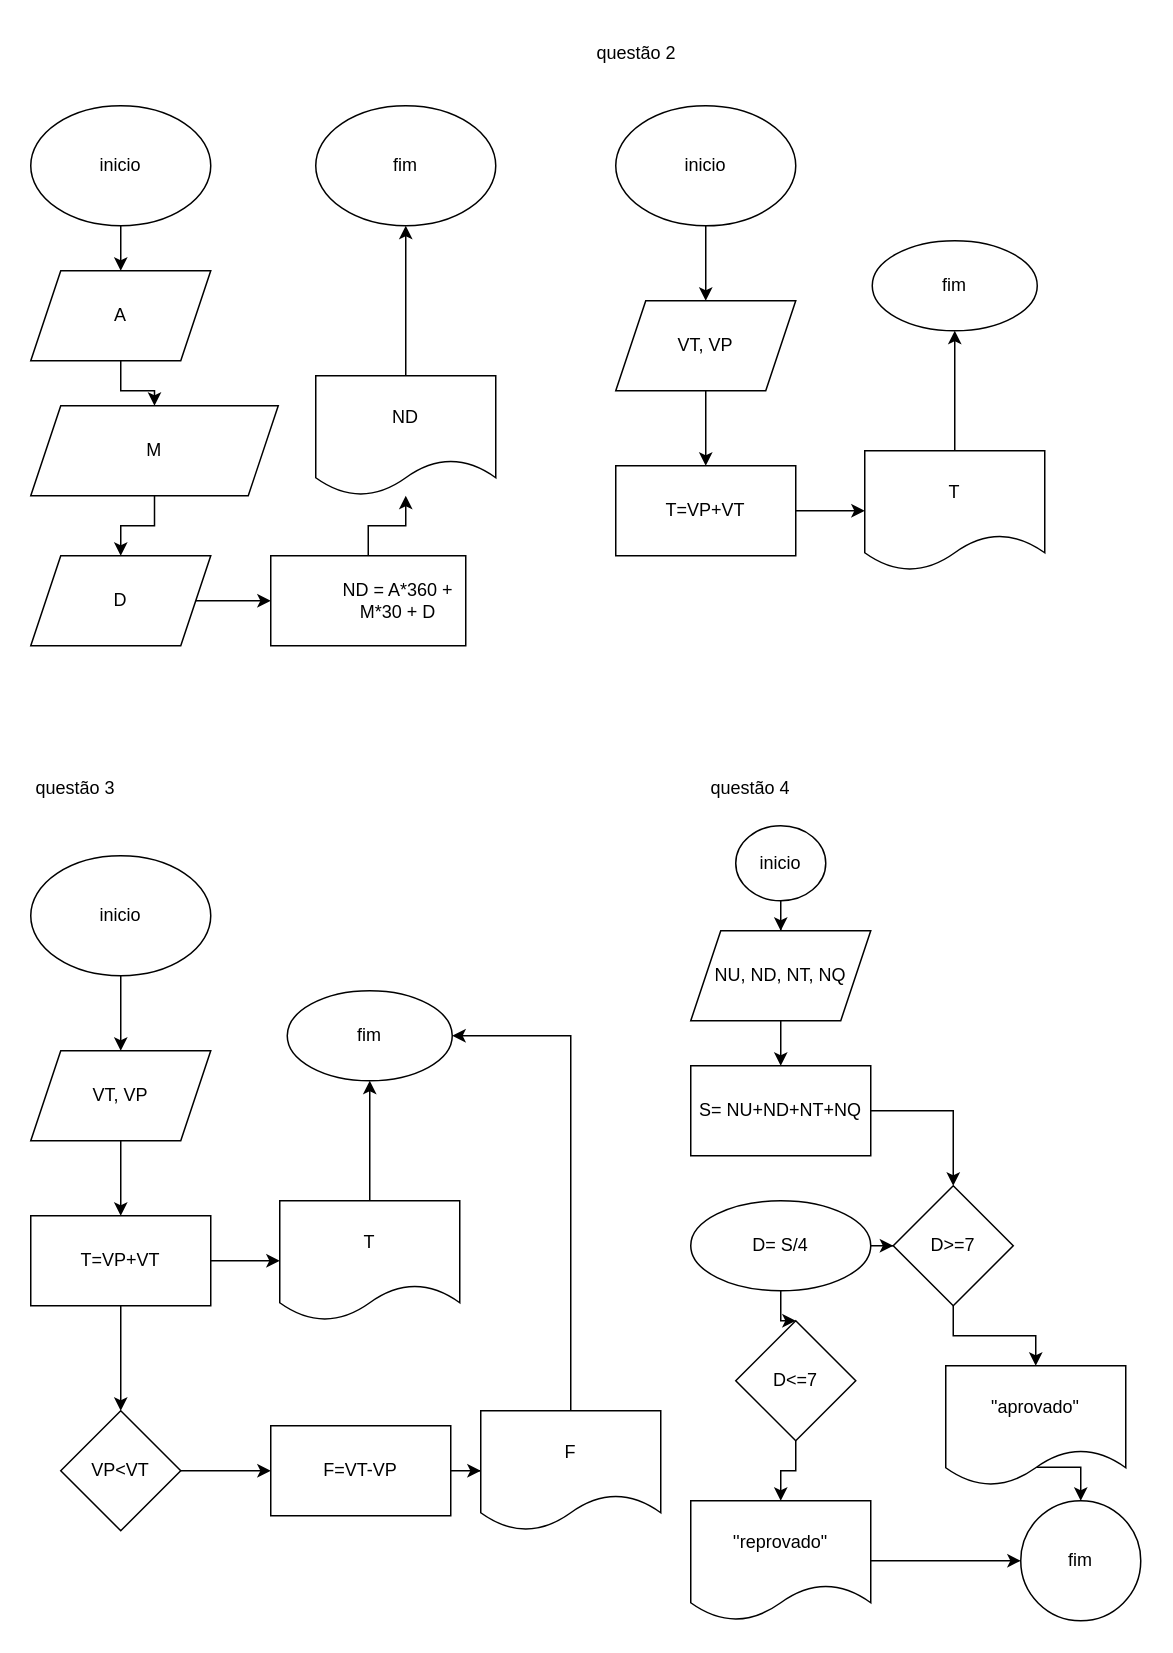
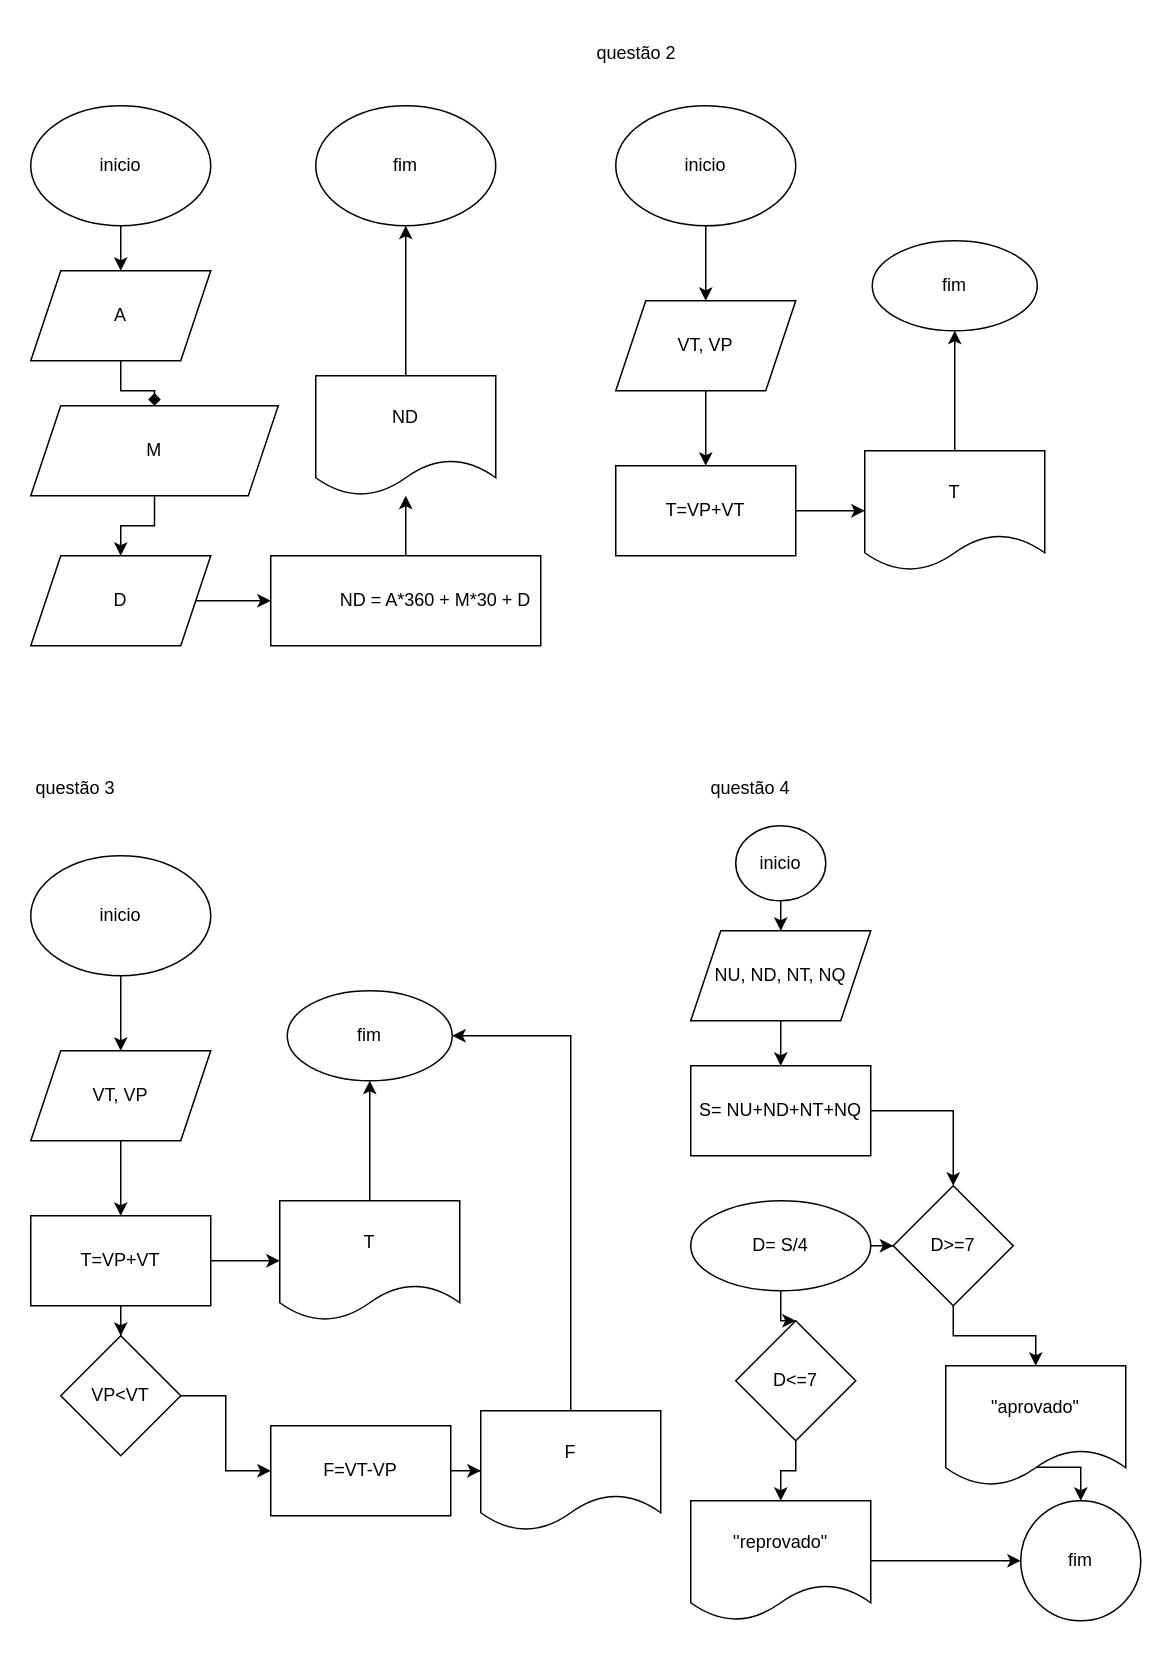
(152, 391) -> (151, 391)
(368, 601) -> (406, 601)
(121, 1471) -> (121, 1396)
